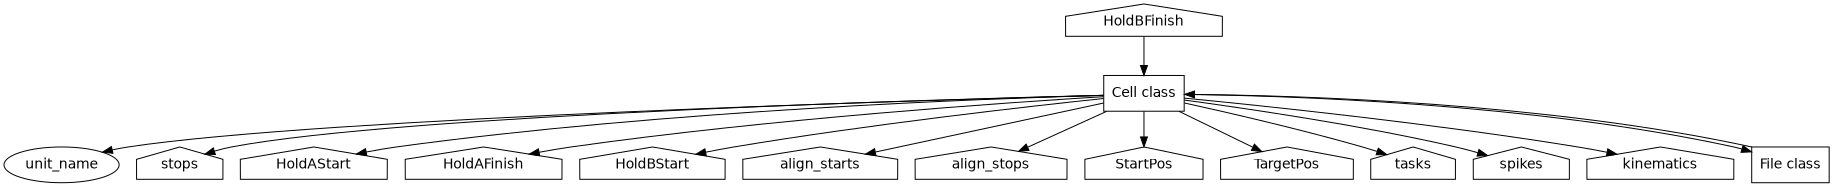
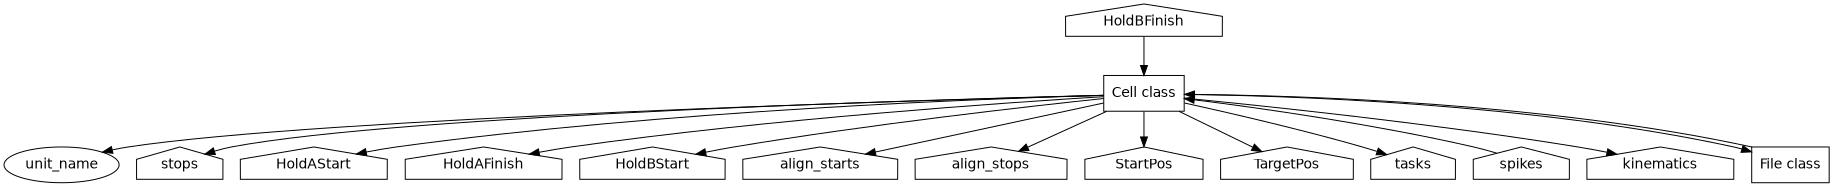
(1332, 123) -> (1346, 122)
